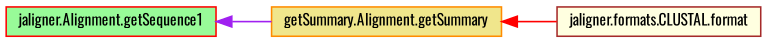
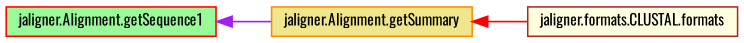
(387, 22) -> (372, 22)
(659, 22) -> (633, 22)
